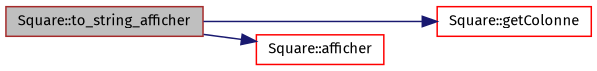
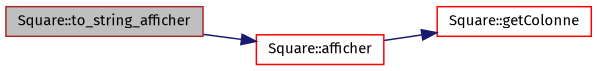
(313, 21) -> (403, 38)
